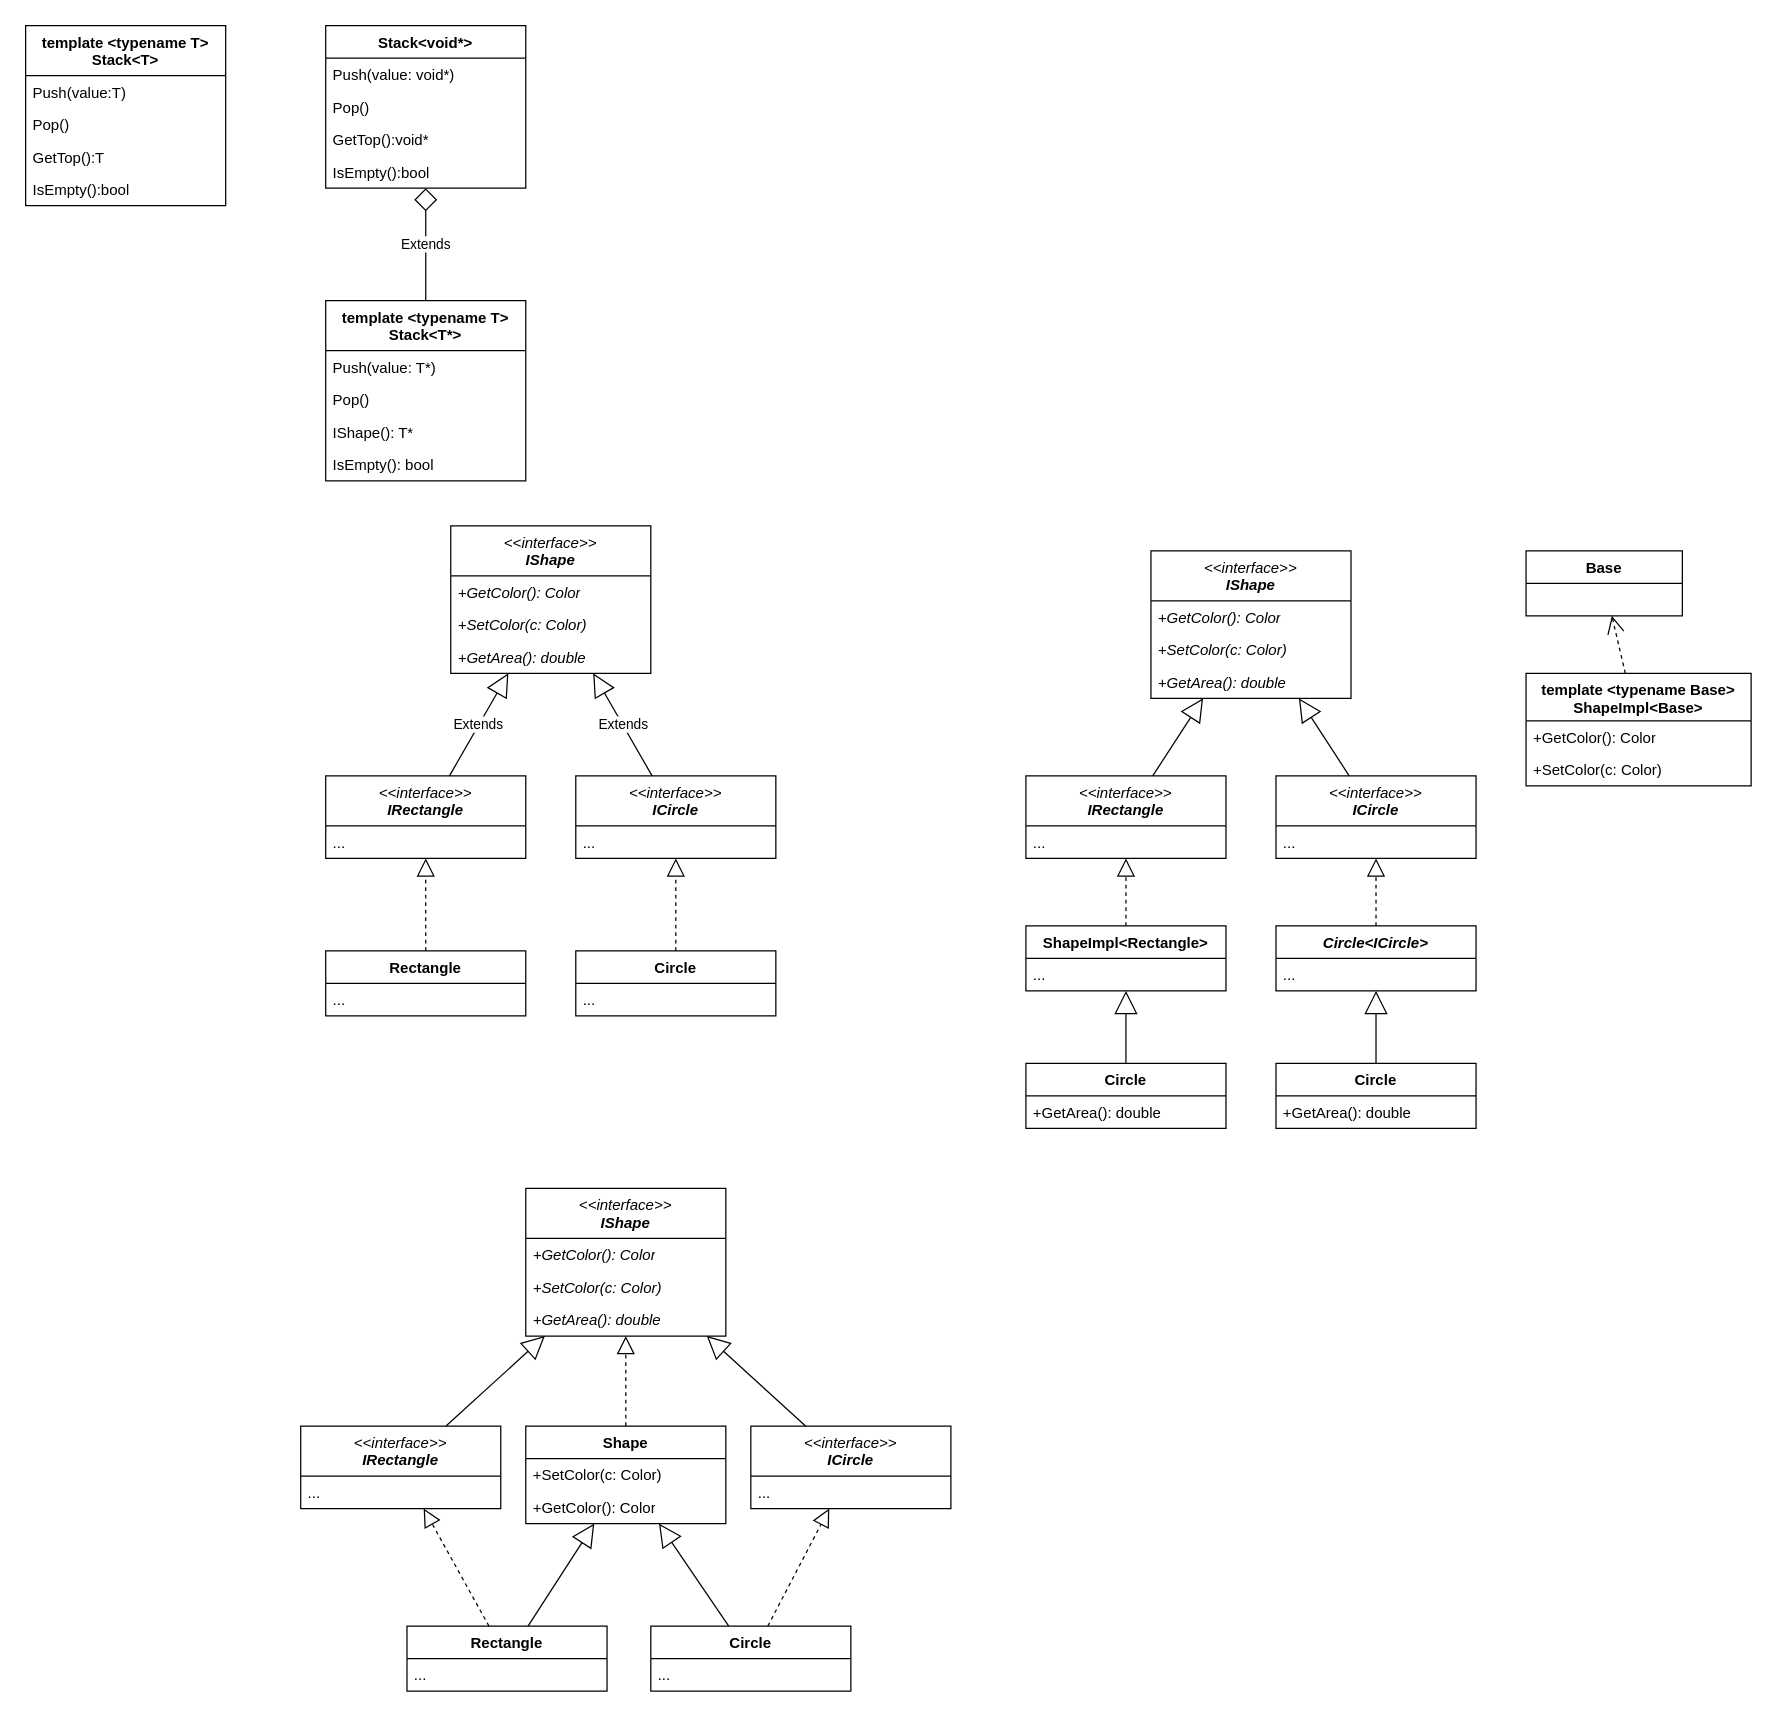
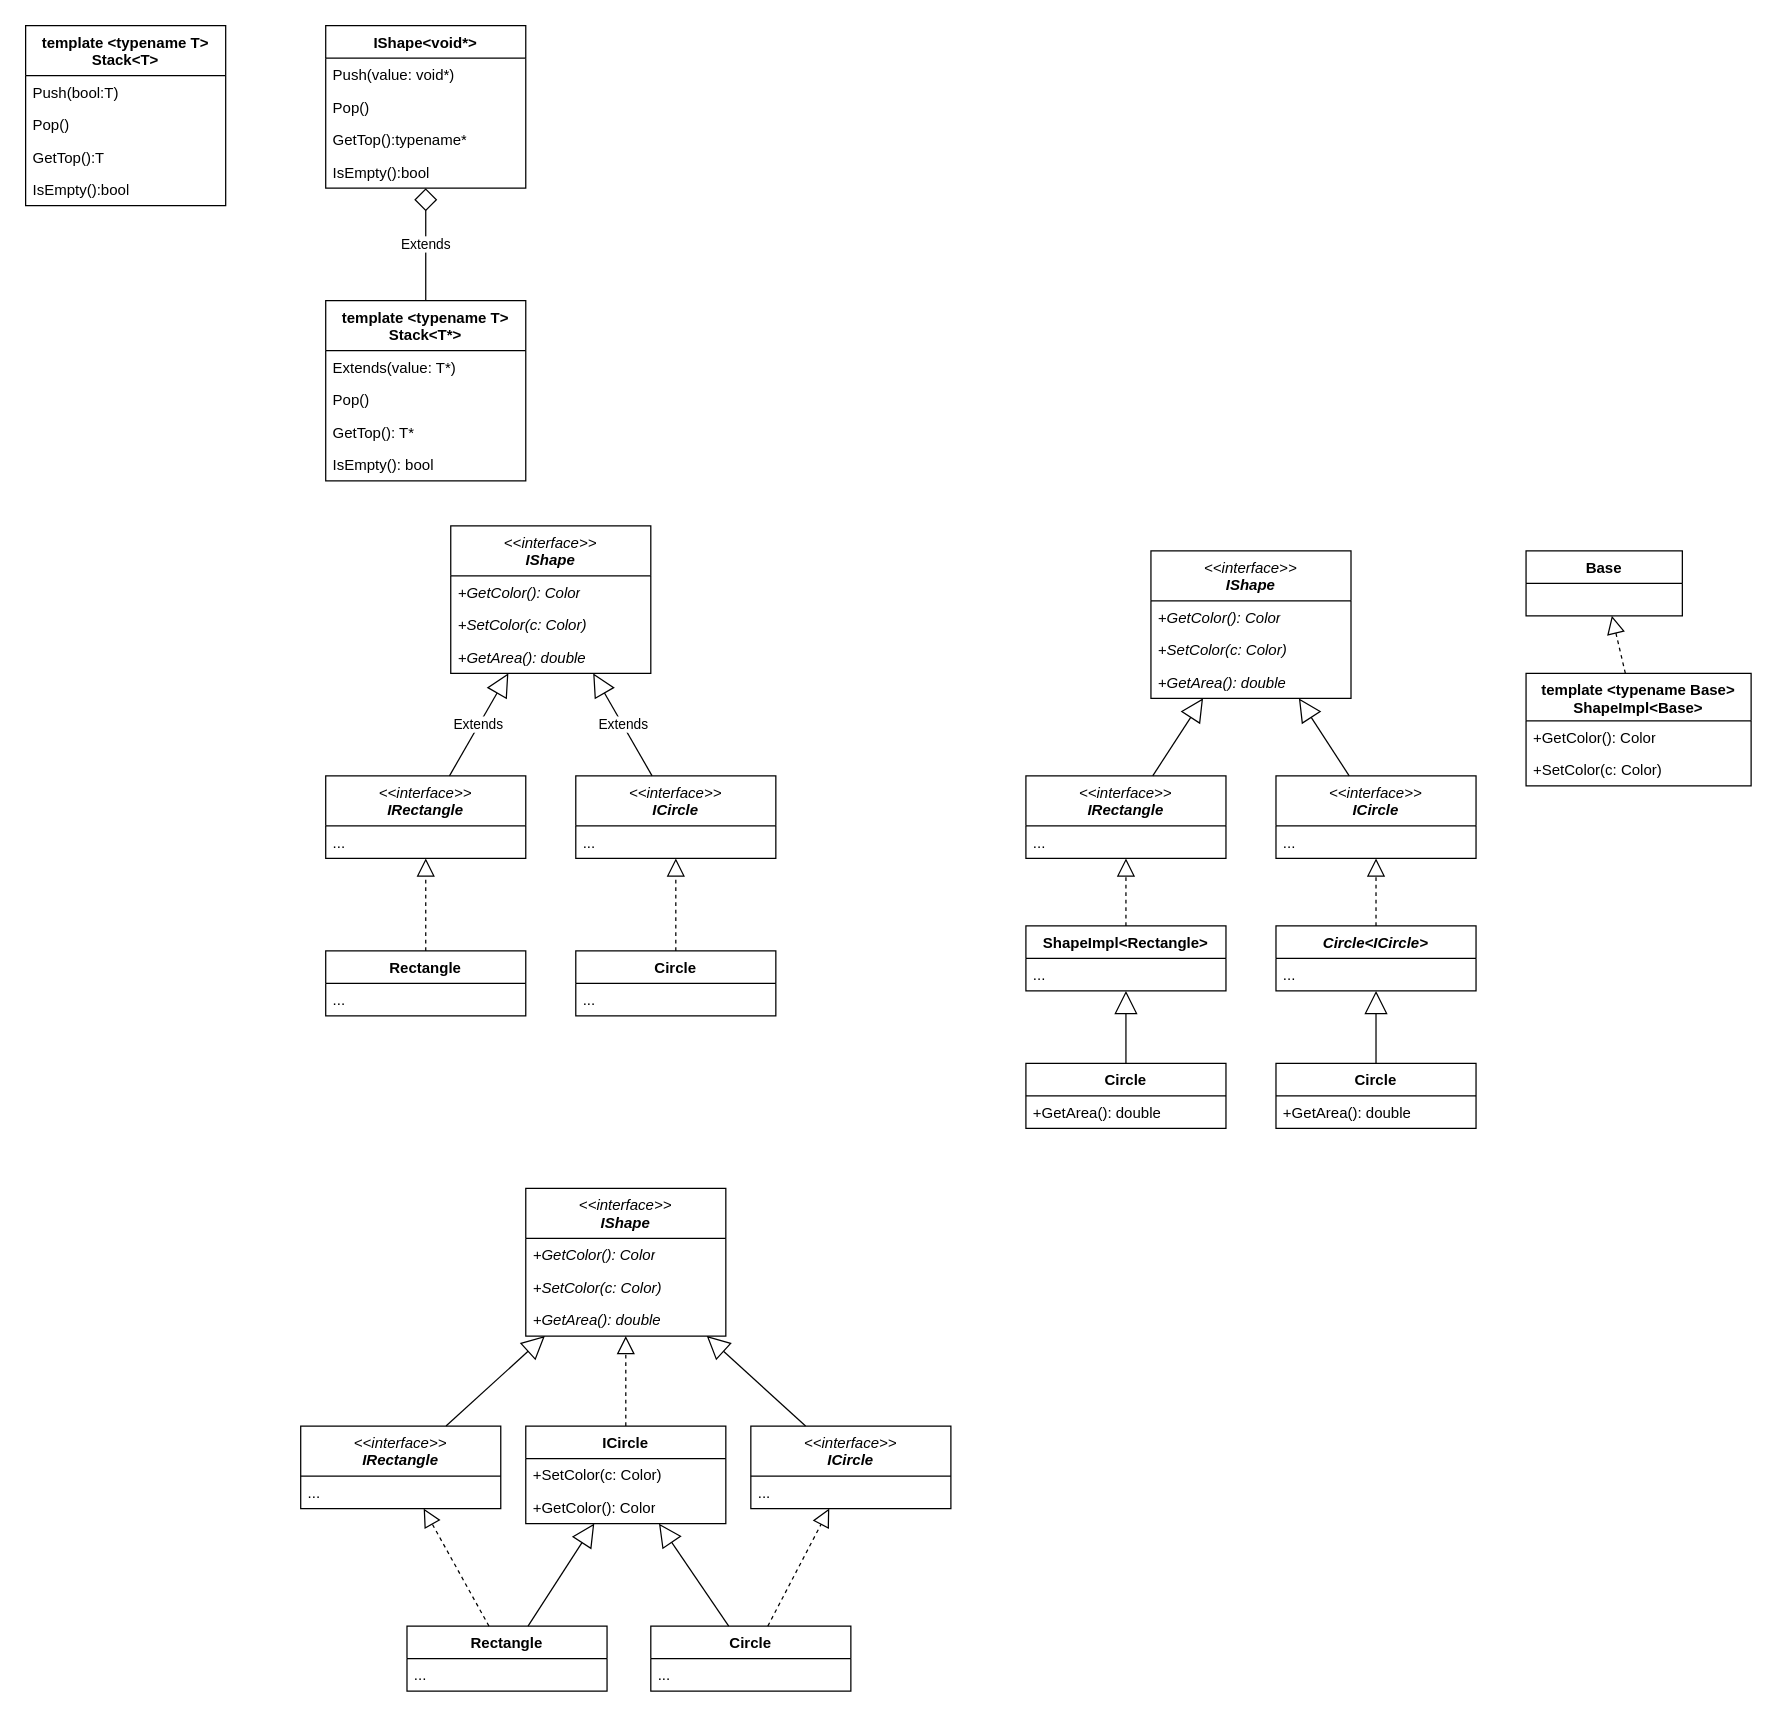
(426, 43) -> (426, 43)
(84, 93) -> (80, 93)
(388, 141) -> (407, 141)
(390, 368) -> (403, 368)
(380, 433) -> (380, 433)
(1614, 627) -> (1616, 634)
(626, 1443) -> (626, 1443)
